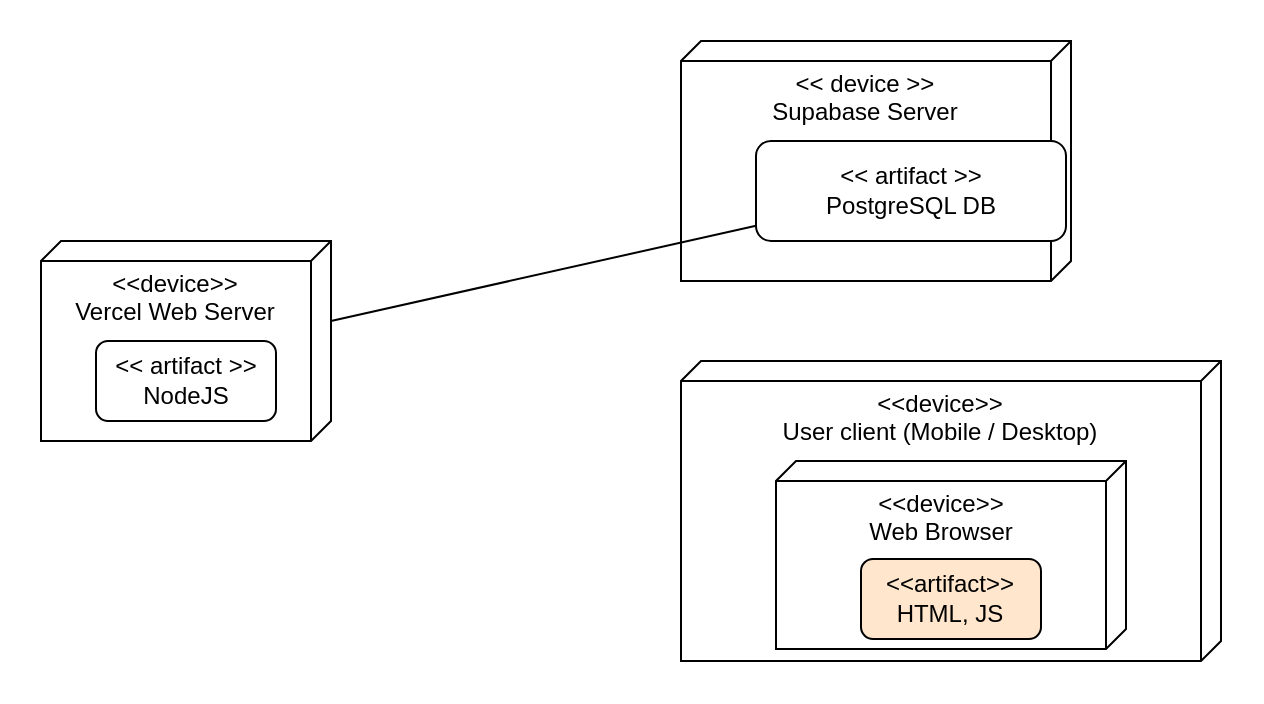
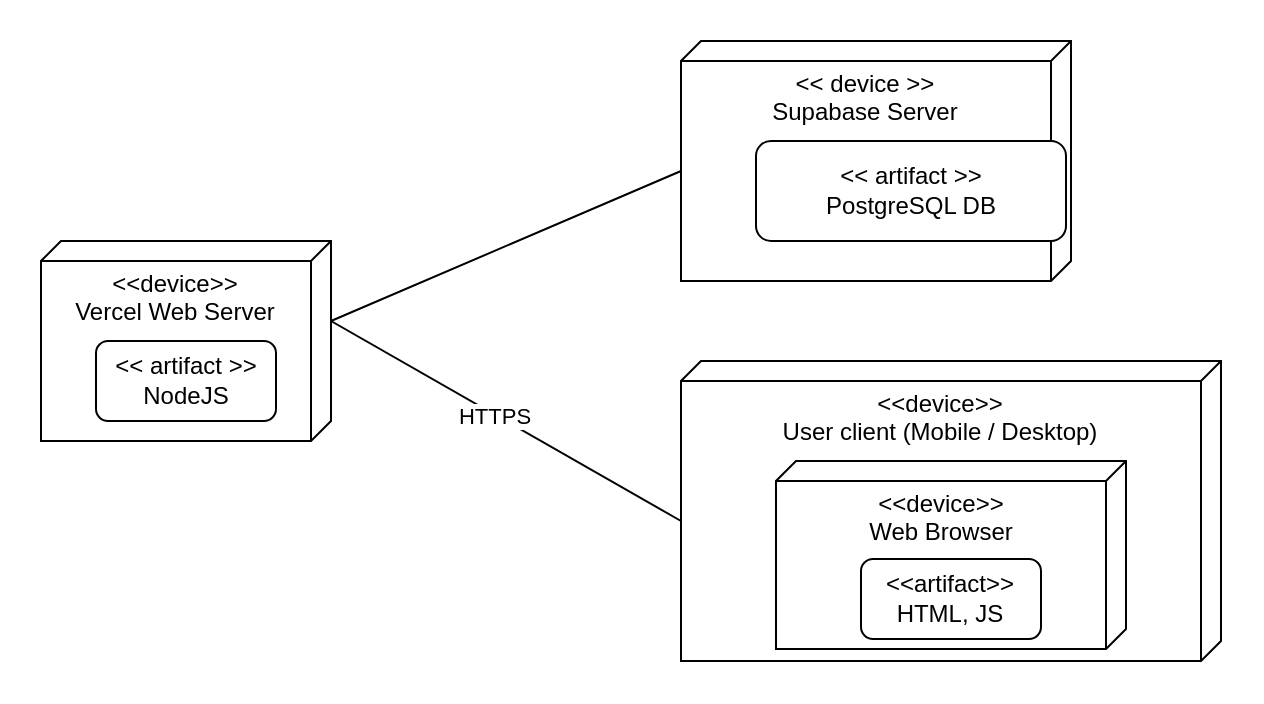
(545, 273) -> (508, 245)
none -> (421, 373)
(951, 599) -> (951, 599)
